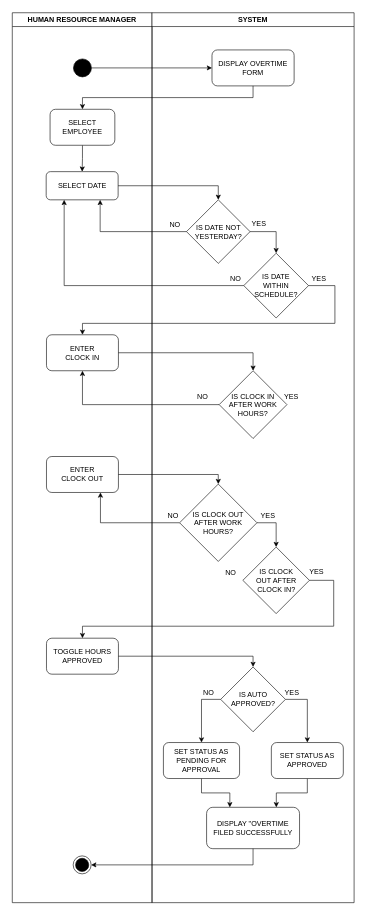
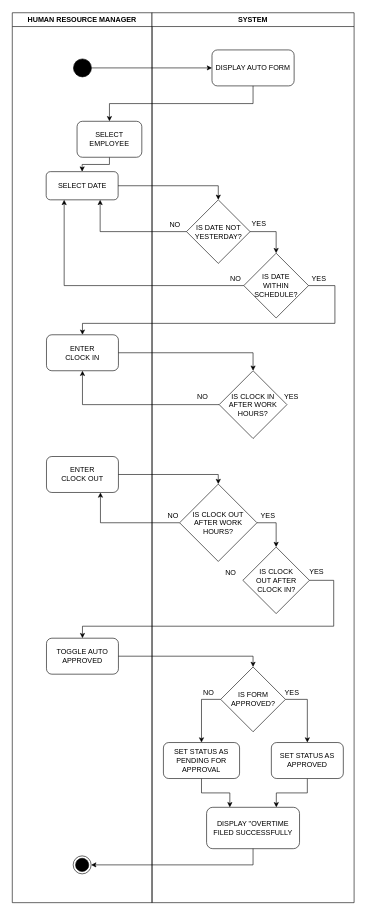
(253, 68) -> (253, 68)
(83, 127) -> (110, 139)
(83, 656) -> (83, 656)
(254, 699) -> (254, 699)
